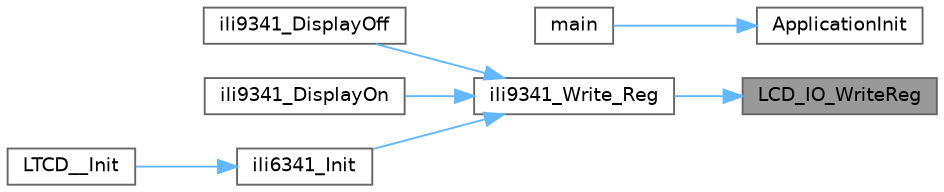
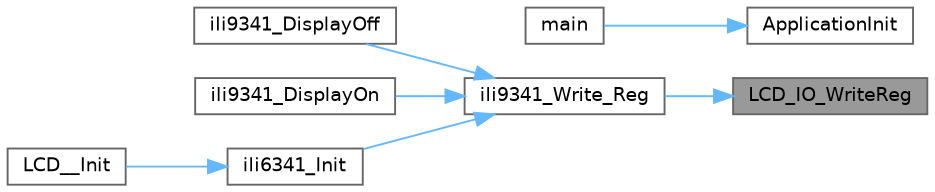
(71, 167) -> (67, 167)
